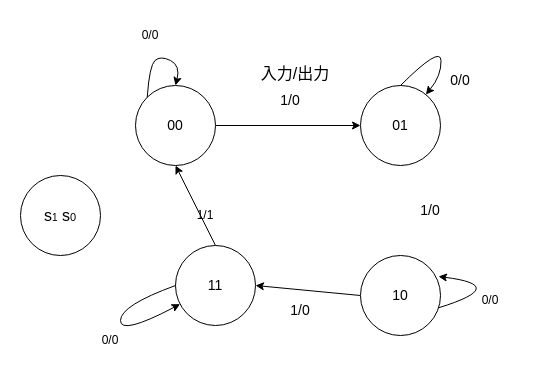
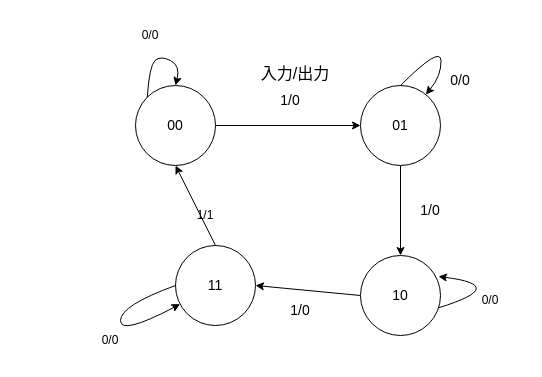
none -> (401, 207)
(61, 216) -> none
